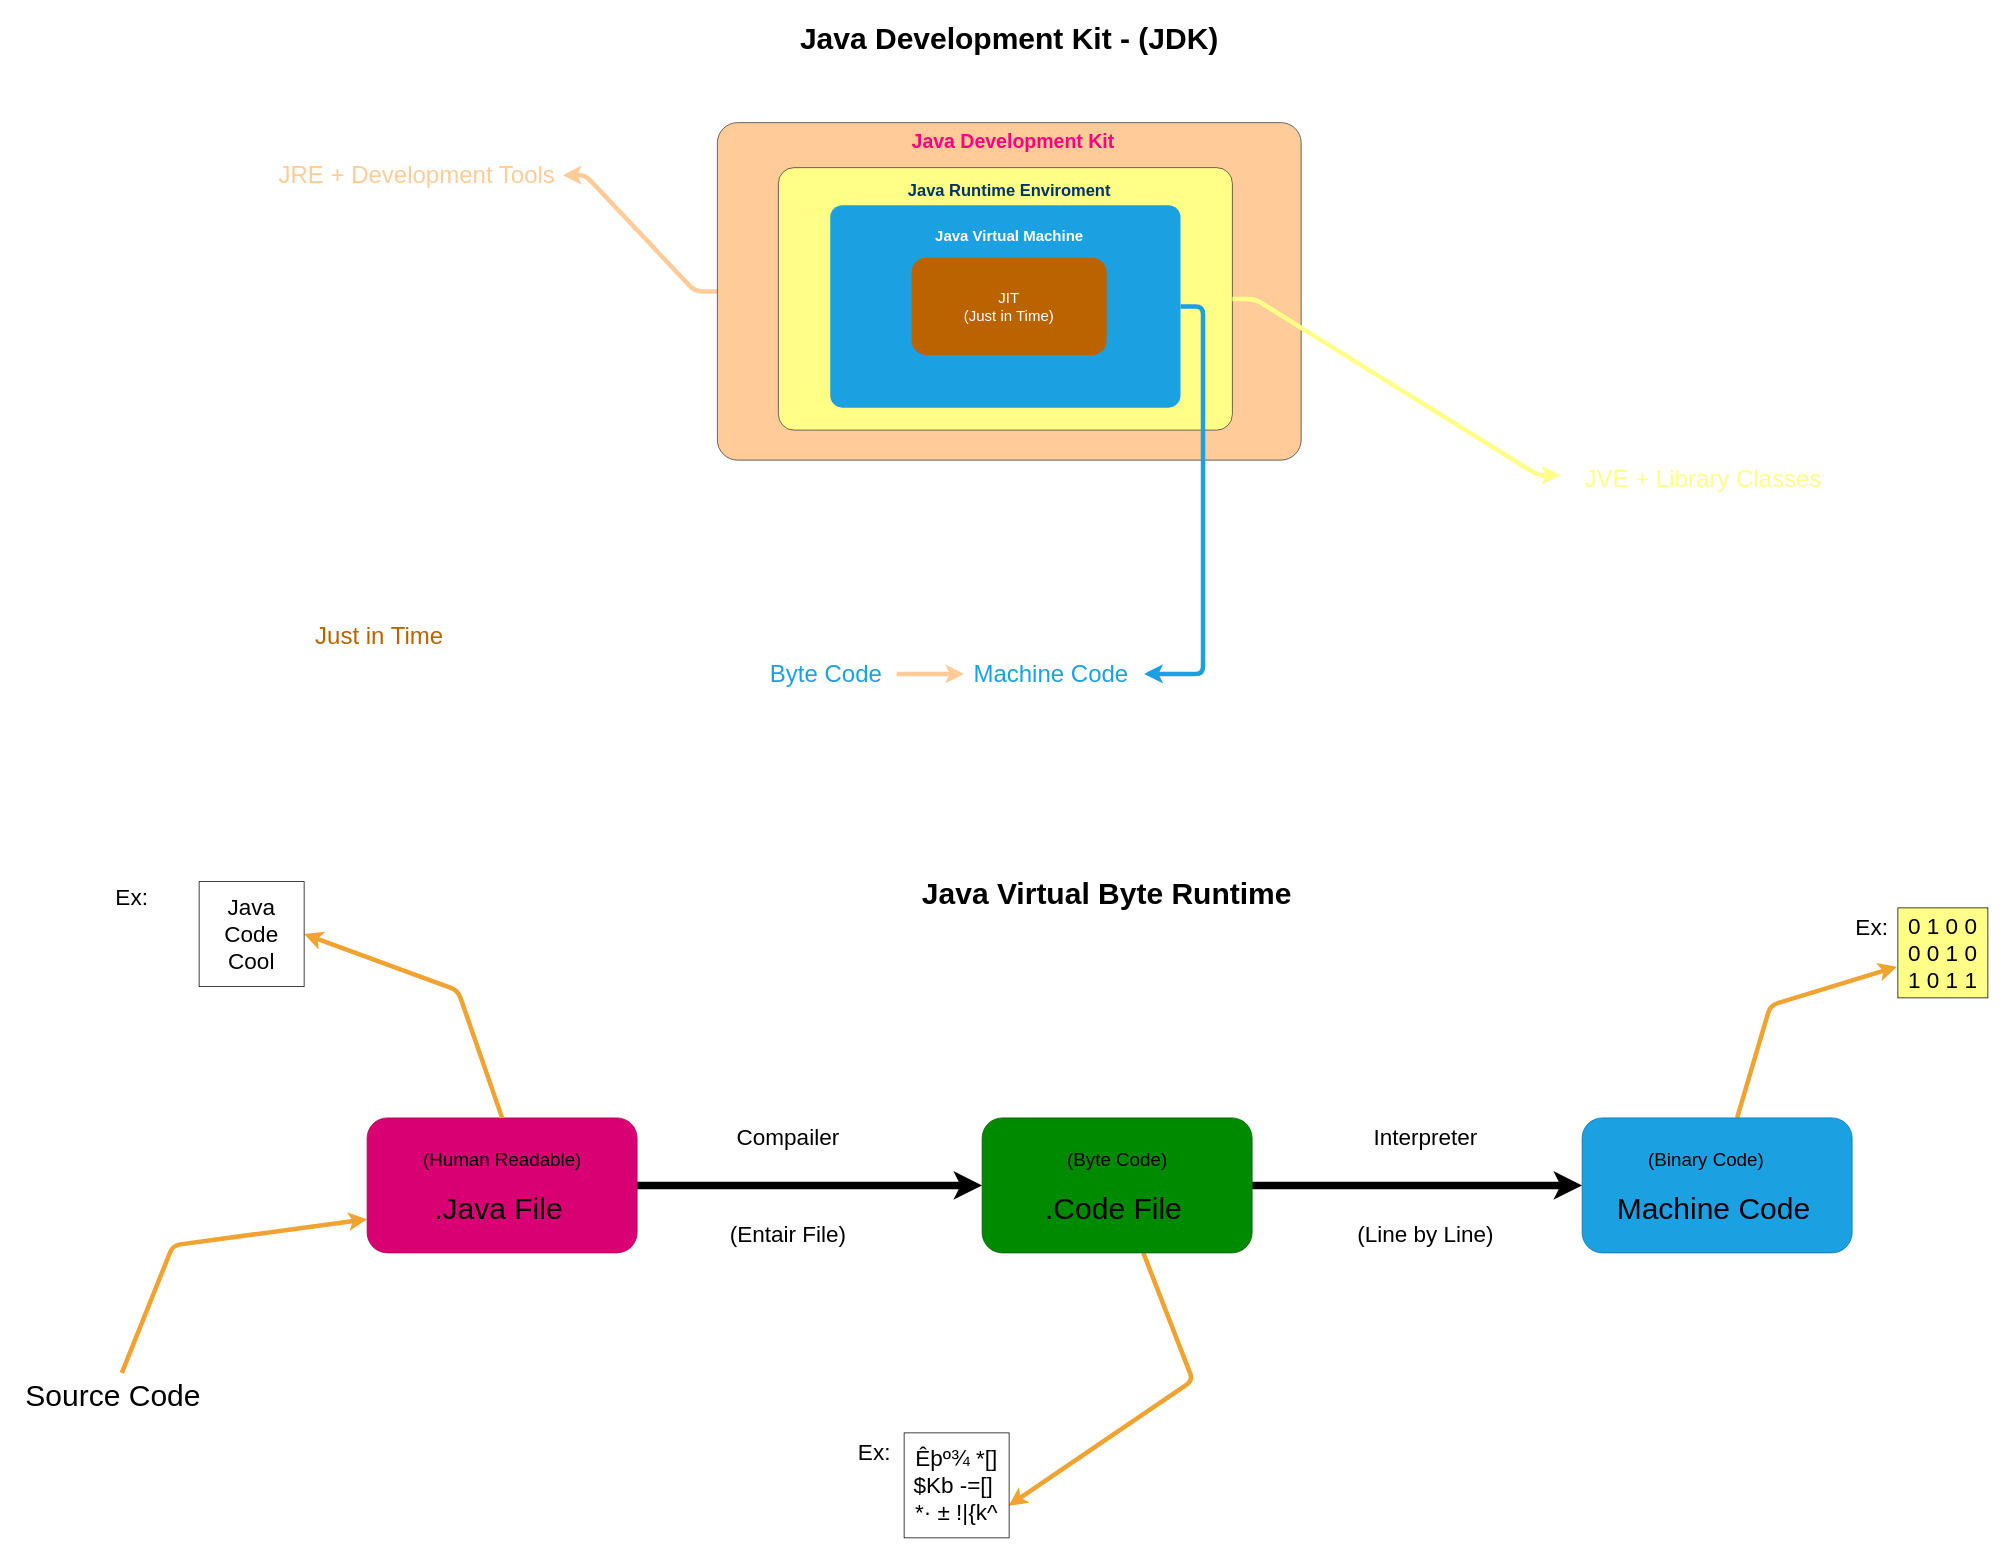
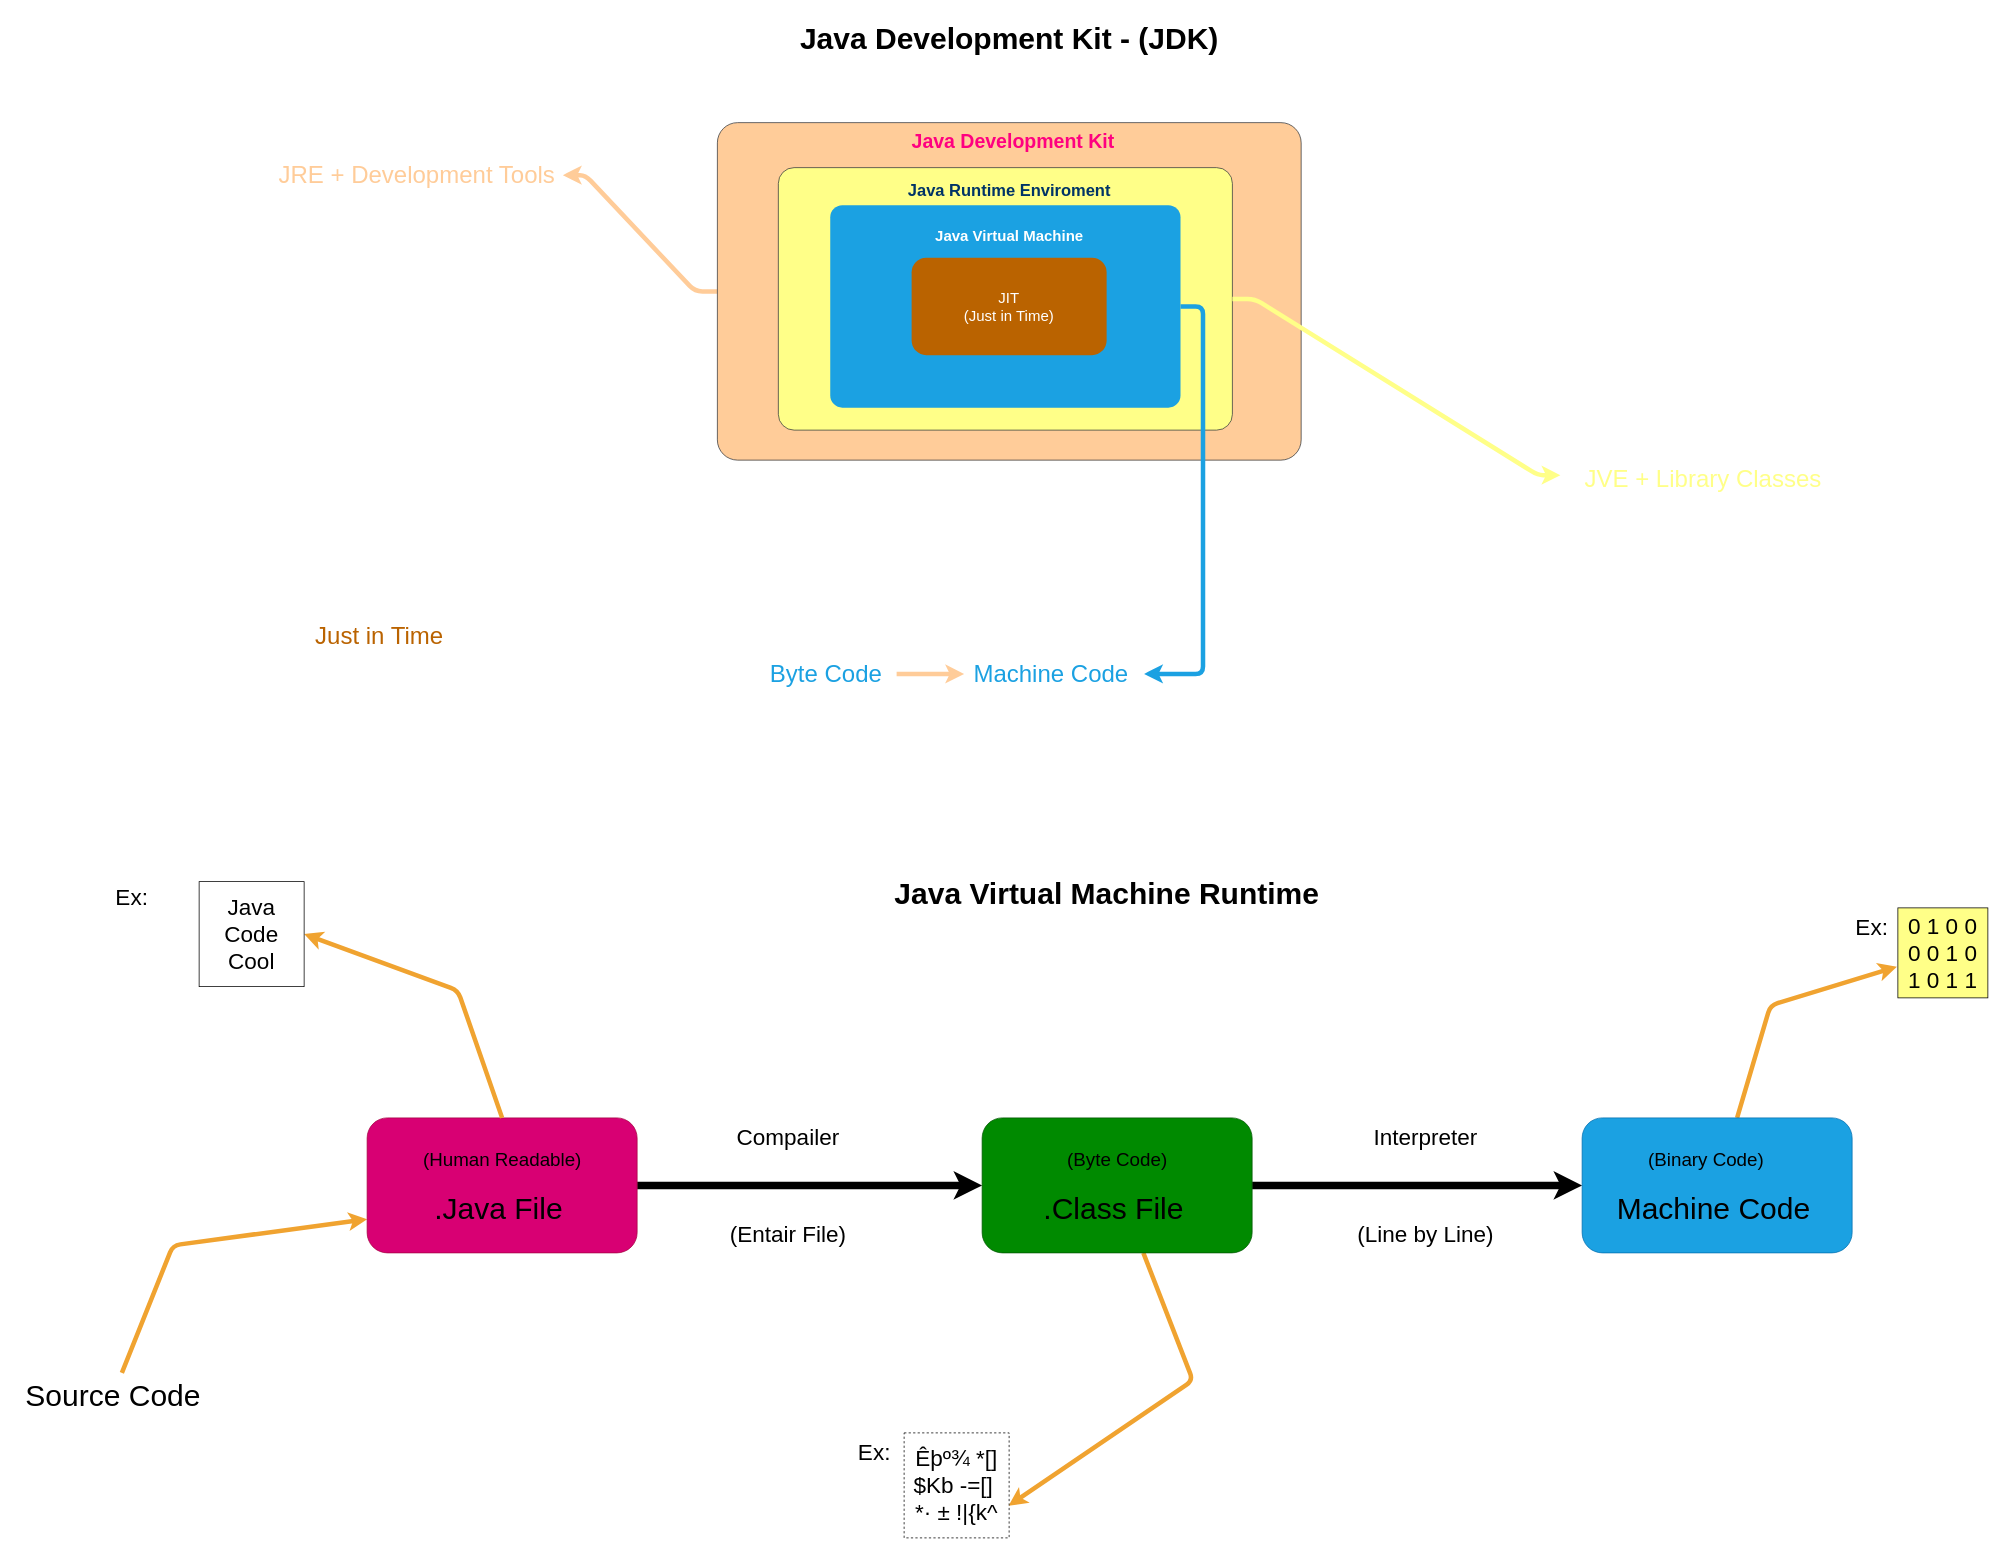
(1107, 893) -> (1107, 893)
(1114, 1208) -> (1114, 1208)
(957, 1485) -> (957, 1485)
